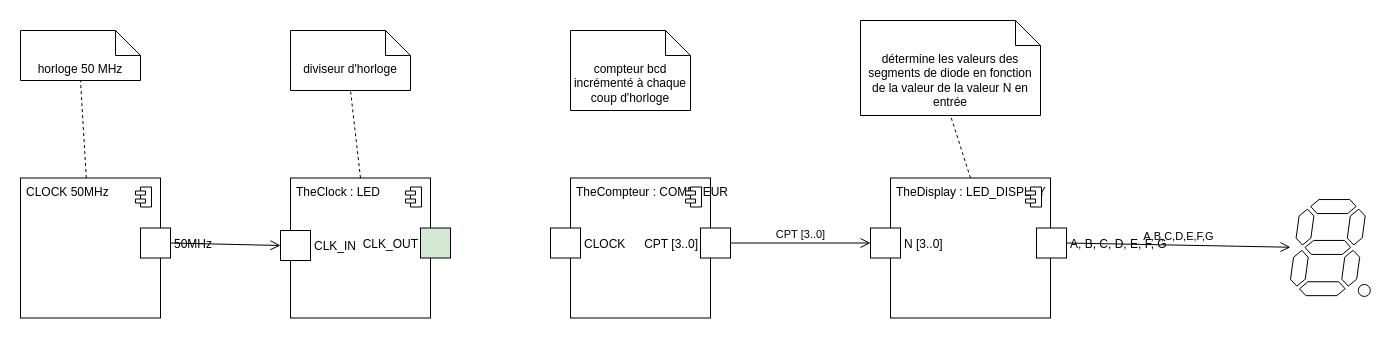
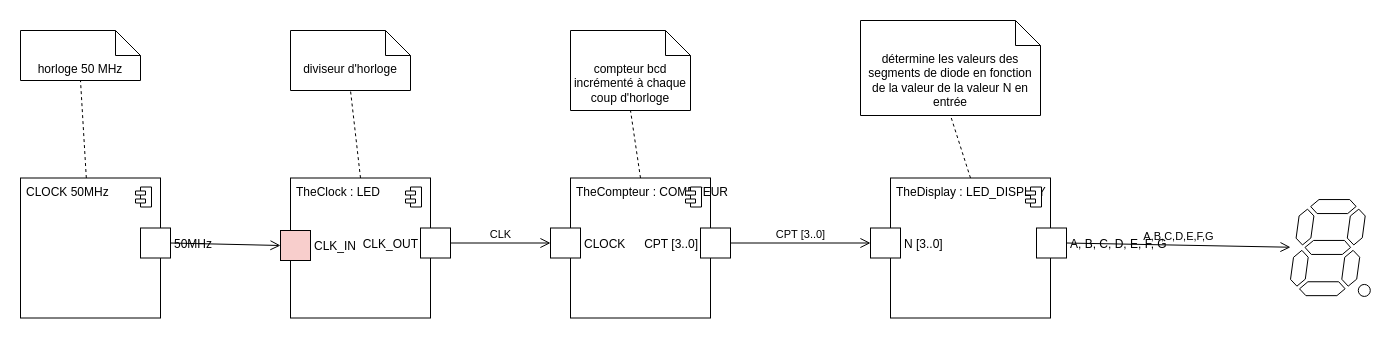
none -> (636, 144)
(436, 243) -> (436, 243)
none -> (499, 243)
(296, 246) -> (296, 246)
